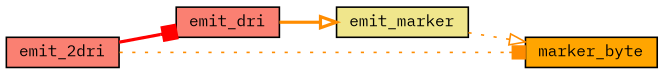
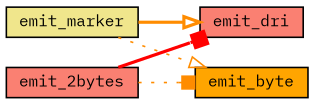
(300, 22) -> (161, 22)
(63, 52) -> (72, 83)
(591, 52) -> (252, 83)
